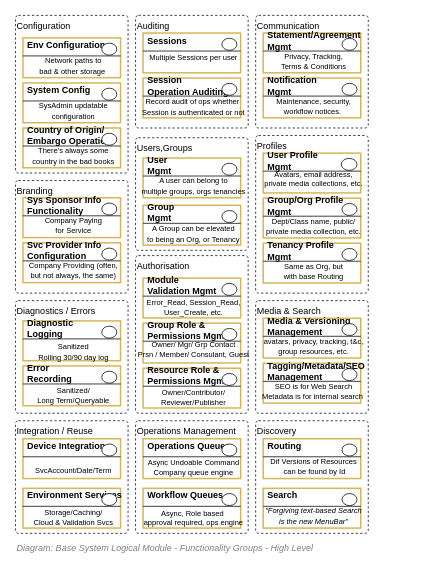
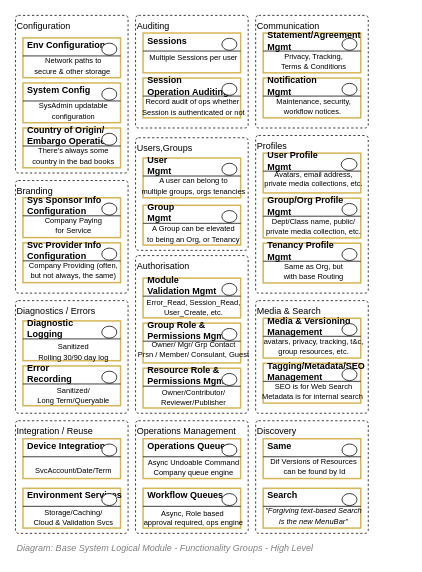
(74, 66) -> (74, 66)
(65, 205) -> (65, 205)
(284, 446) -> (277, 446)
